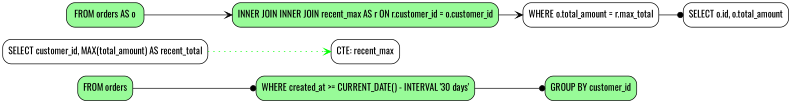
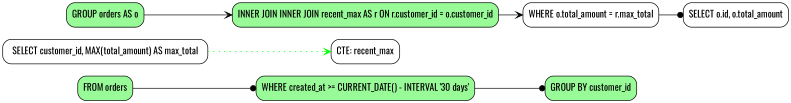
(105, 15) -> (105, 15)
(105, 52) -> (105, 52)
